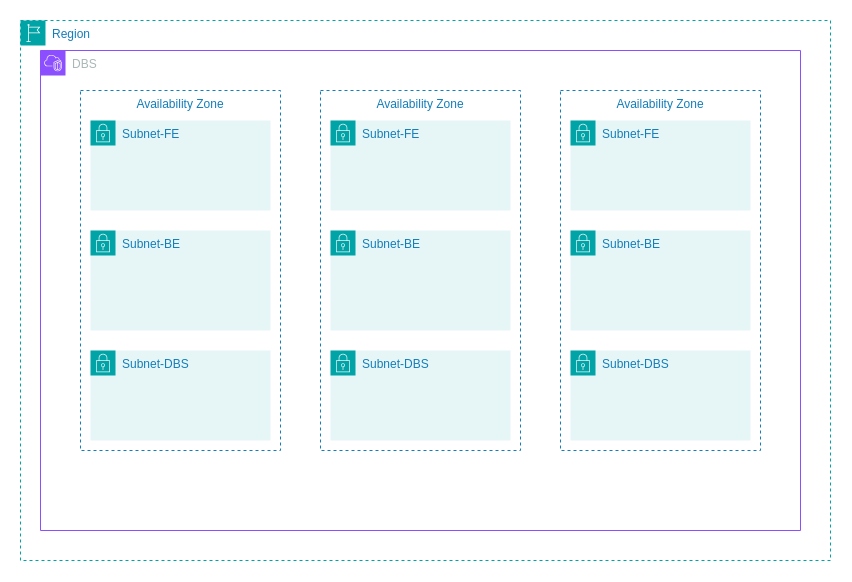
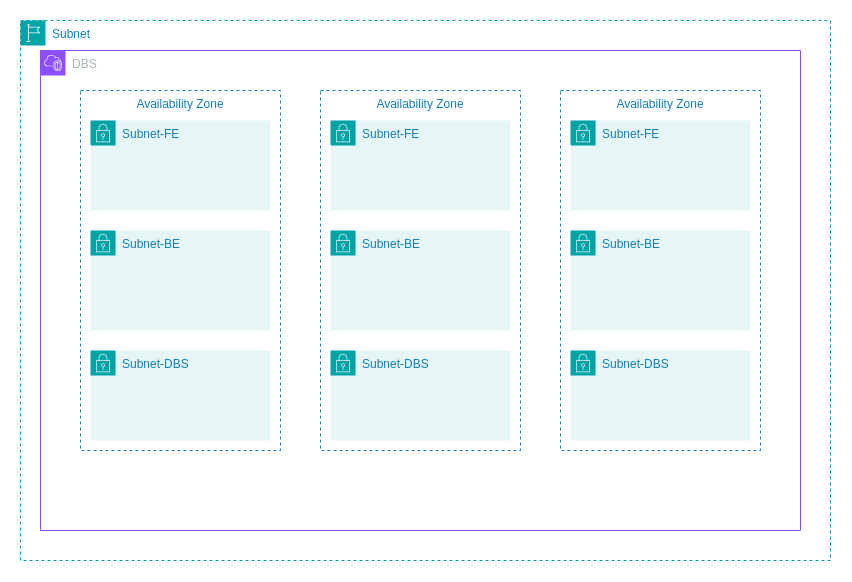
(71, 35) -> (73, 35)
